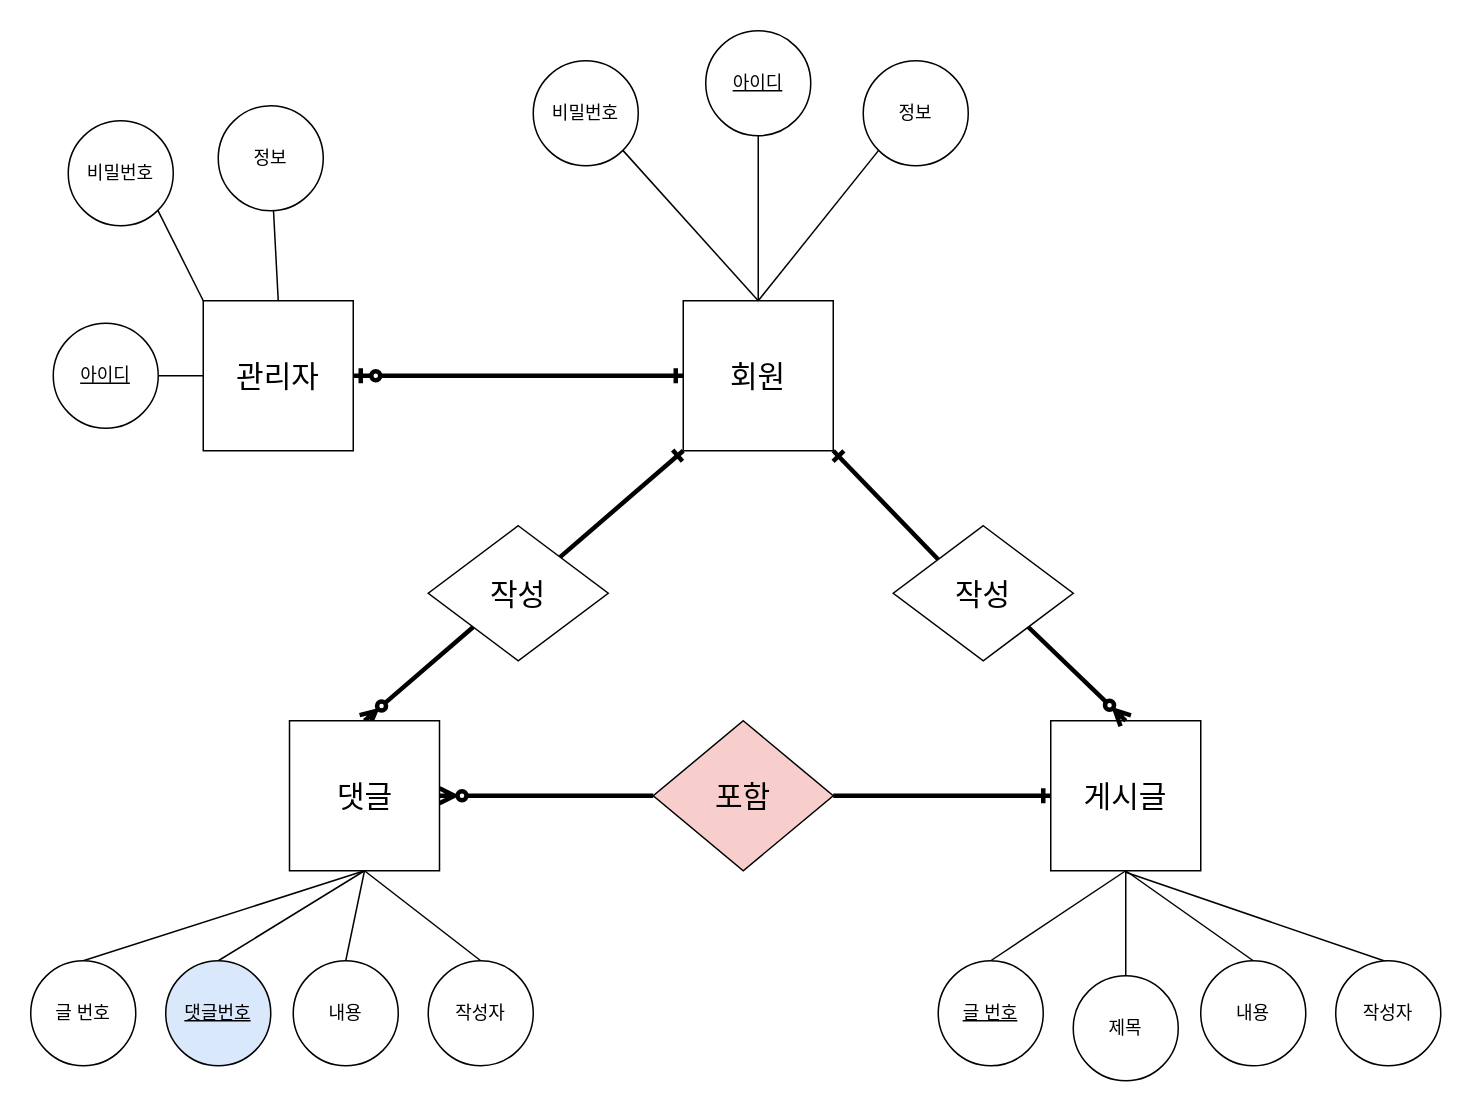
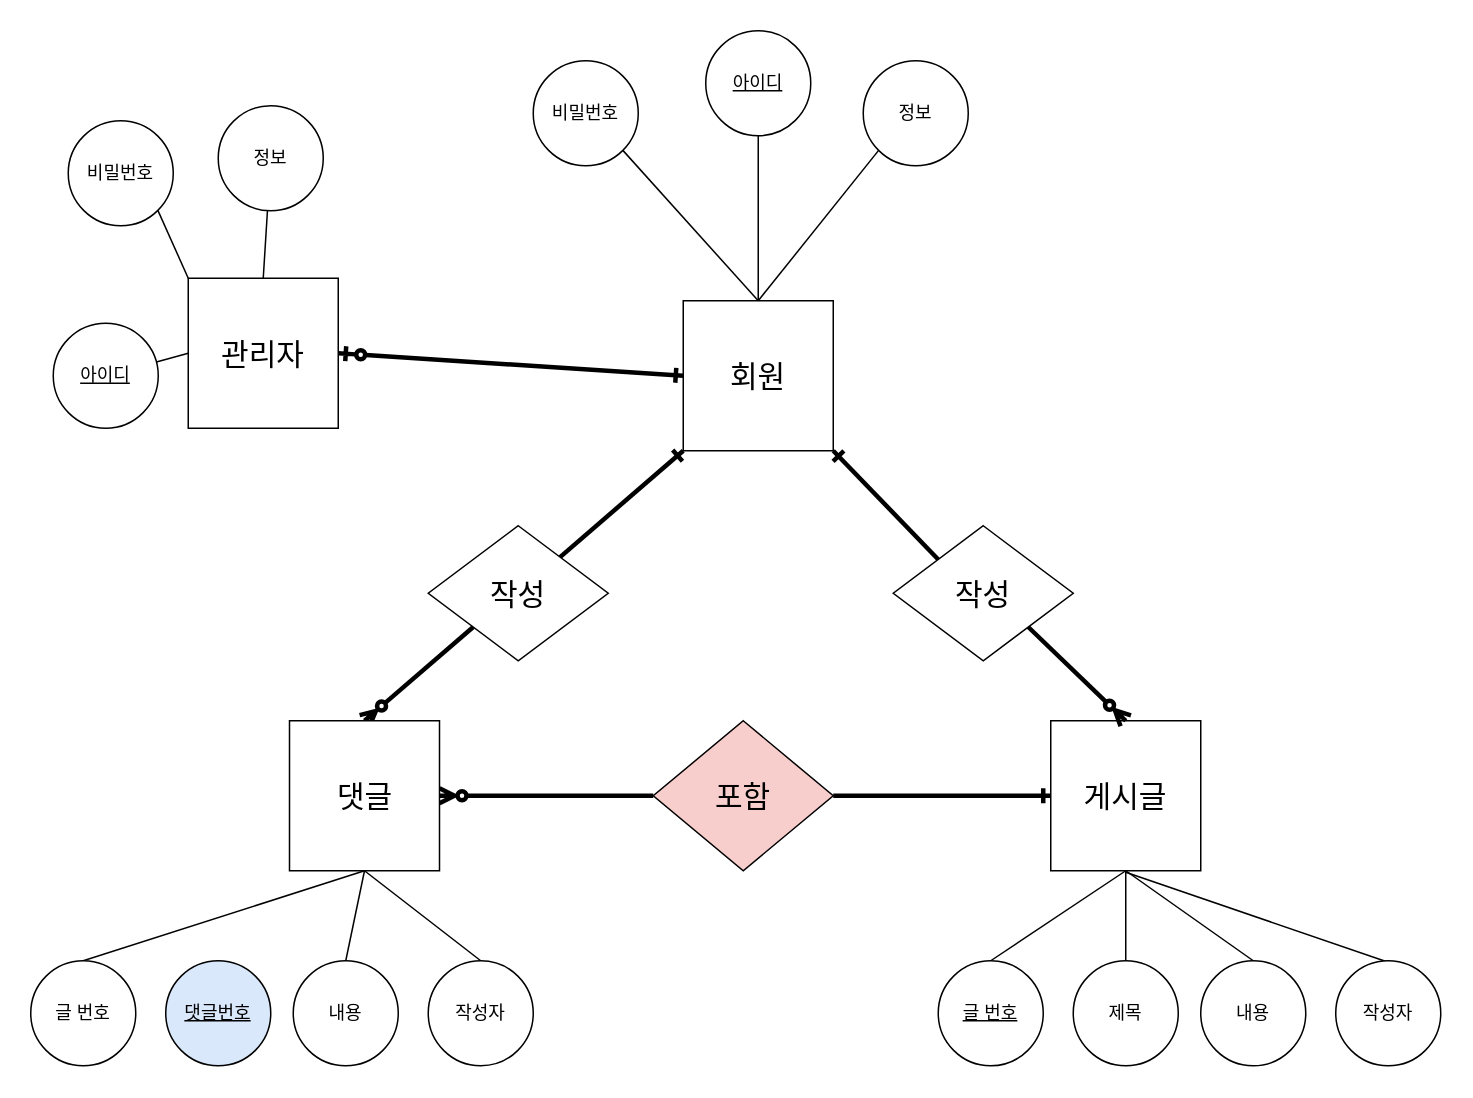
(278, 376) -> (263, 353)
(288, 918) -> none
(1126, 1028) -> (1126, 1013)
